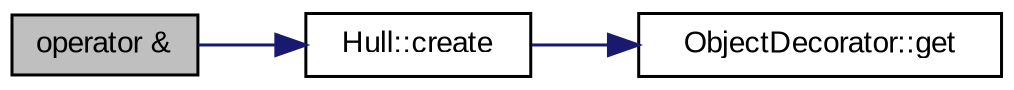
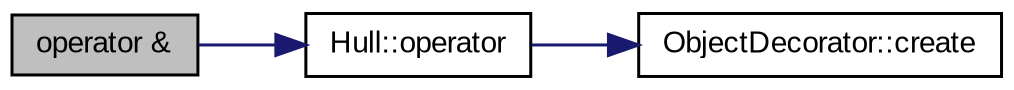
(418, 45) -> (418, 45)
(820, 45) -> (820, 45)
